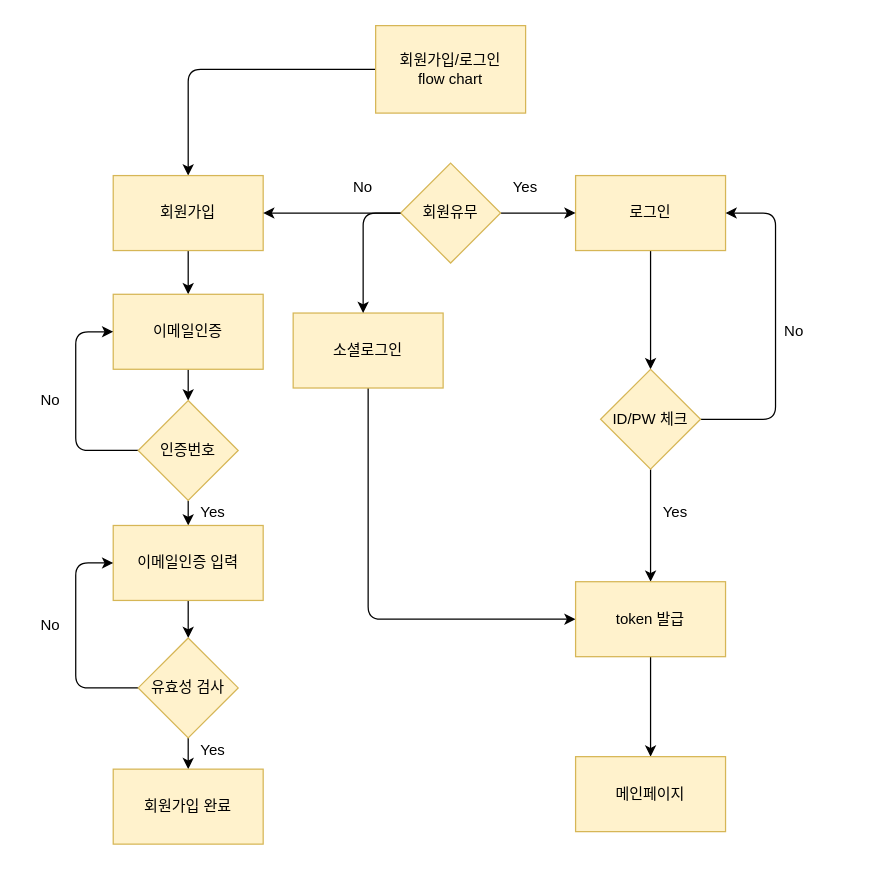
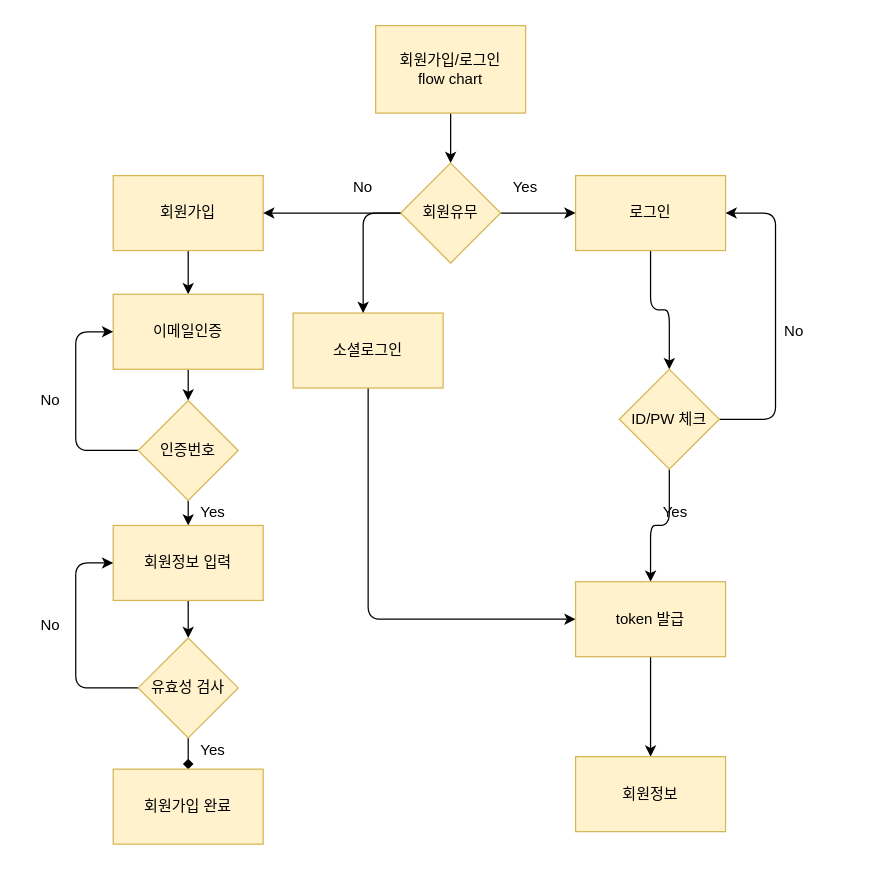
(239, 69) -> (451, 134)
(651, 419) -> (669, 419)
(188, 563) -> (188, 563)
(188, 759) -> (188, 759)
(651, 794) -> (651, 794)
